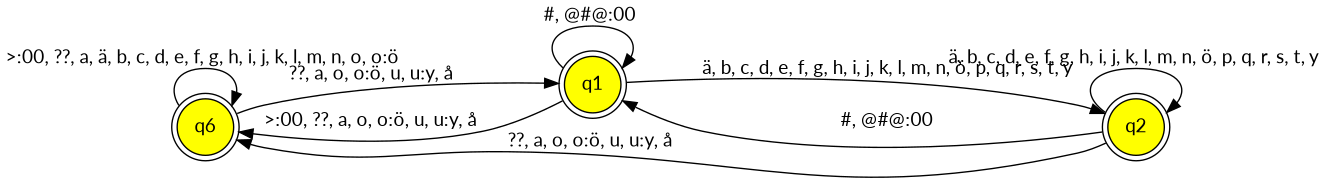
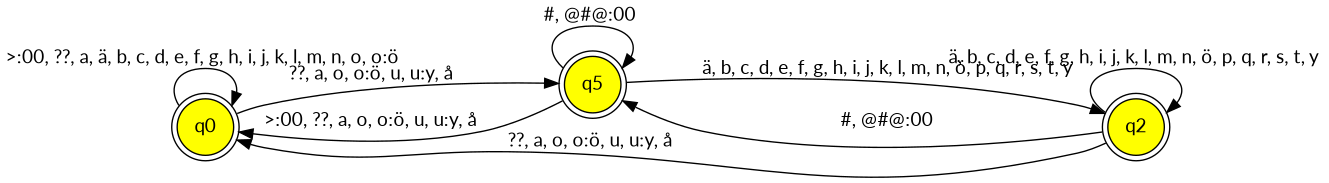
(593, 85) -> (593, 85)
(205, 127) -> (205, 127)
